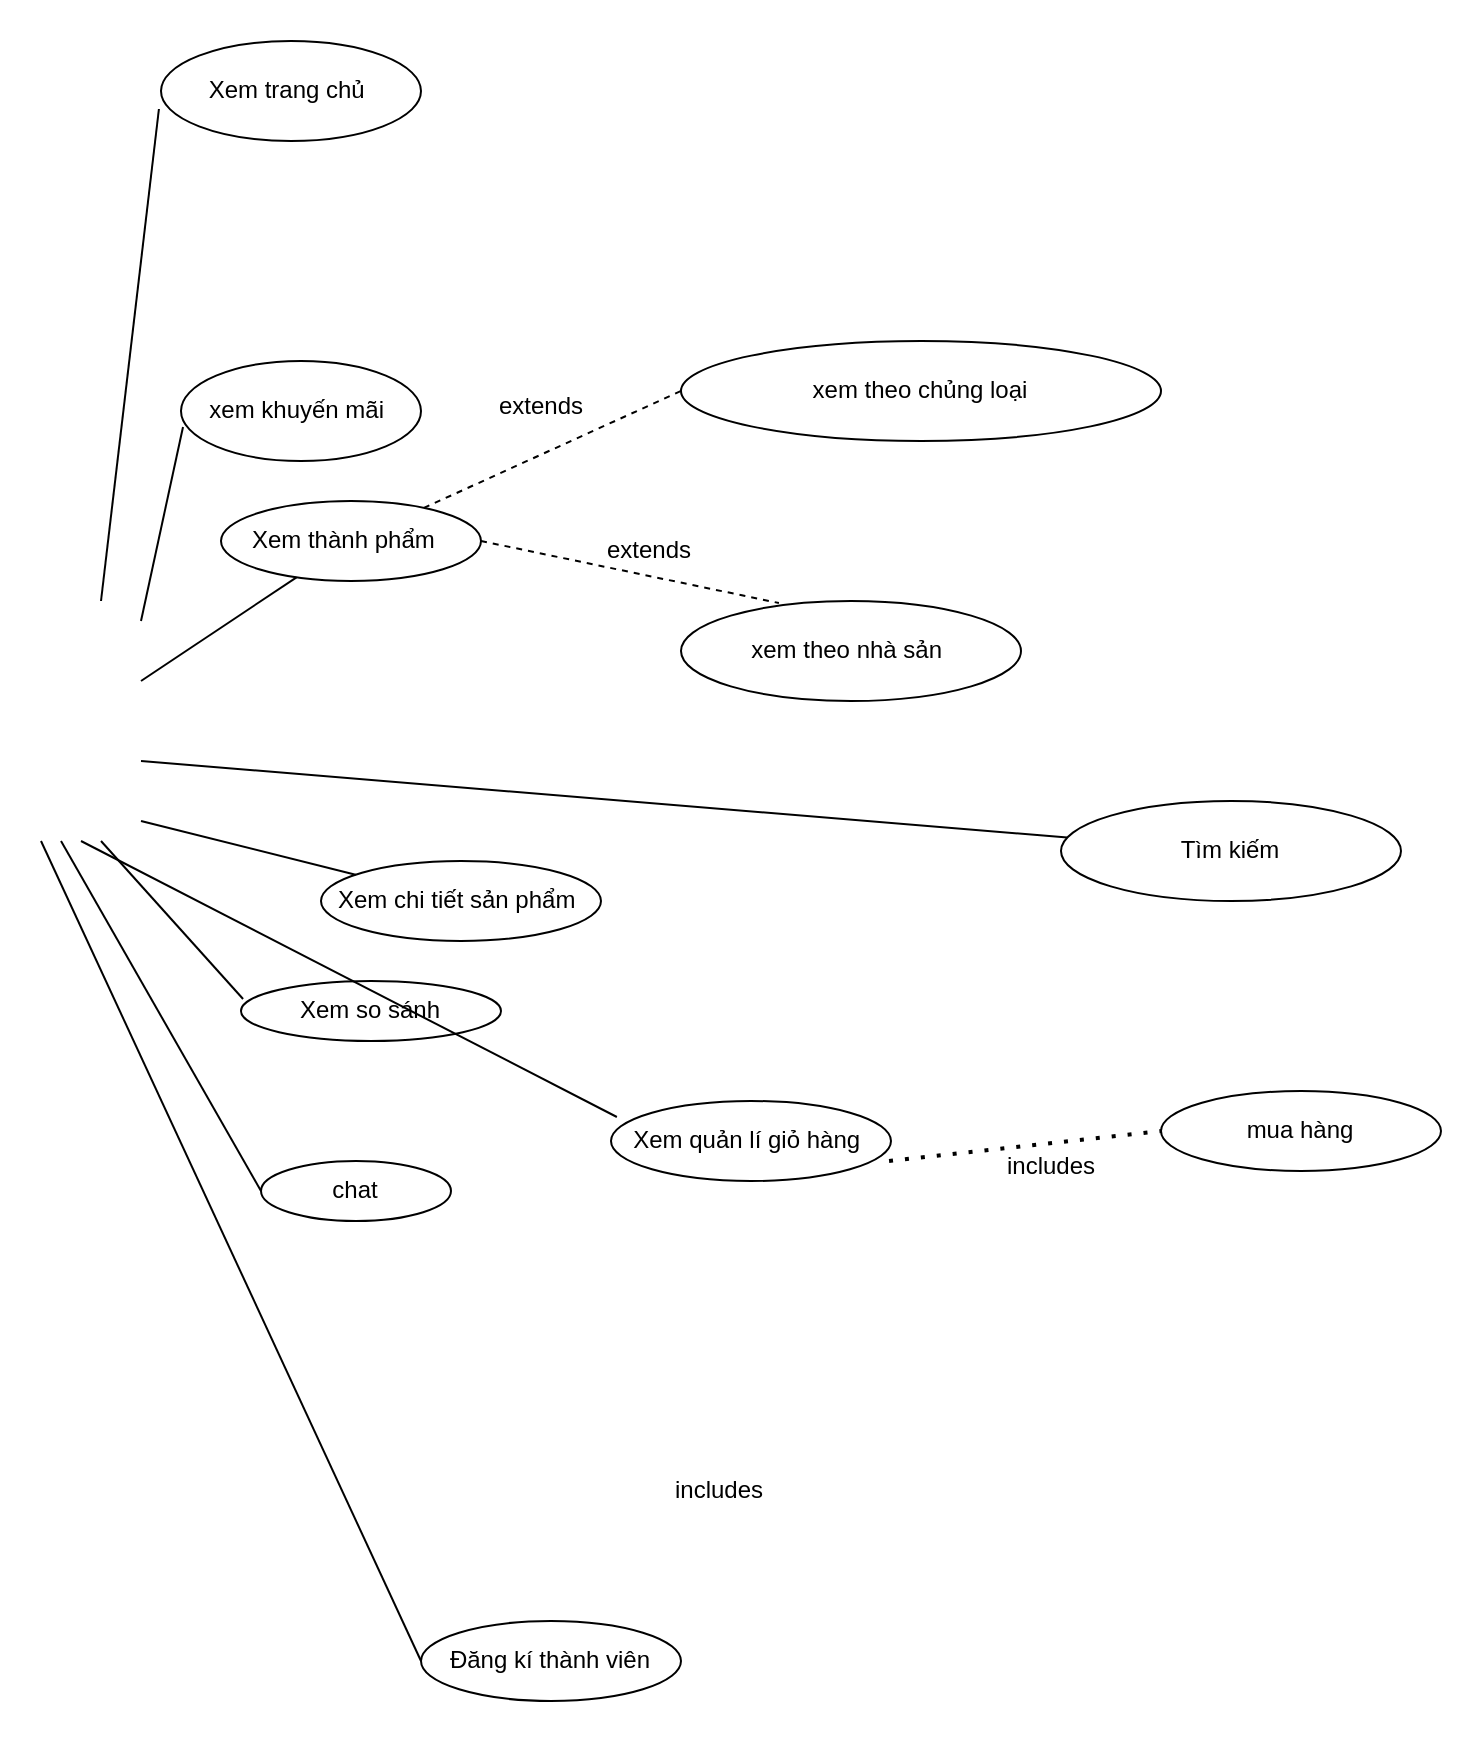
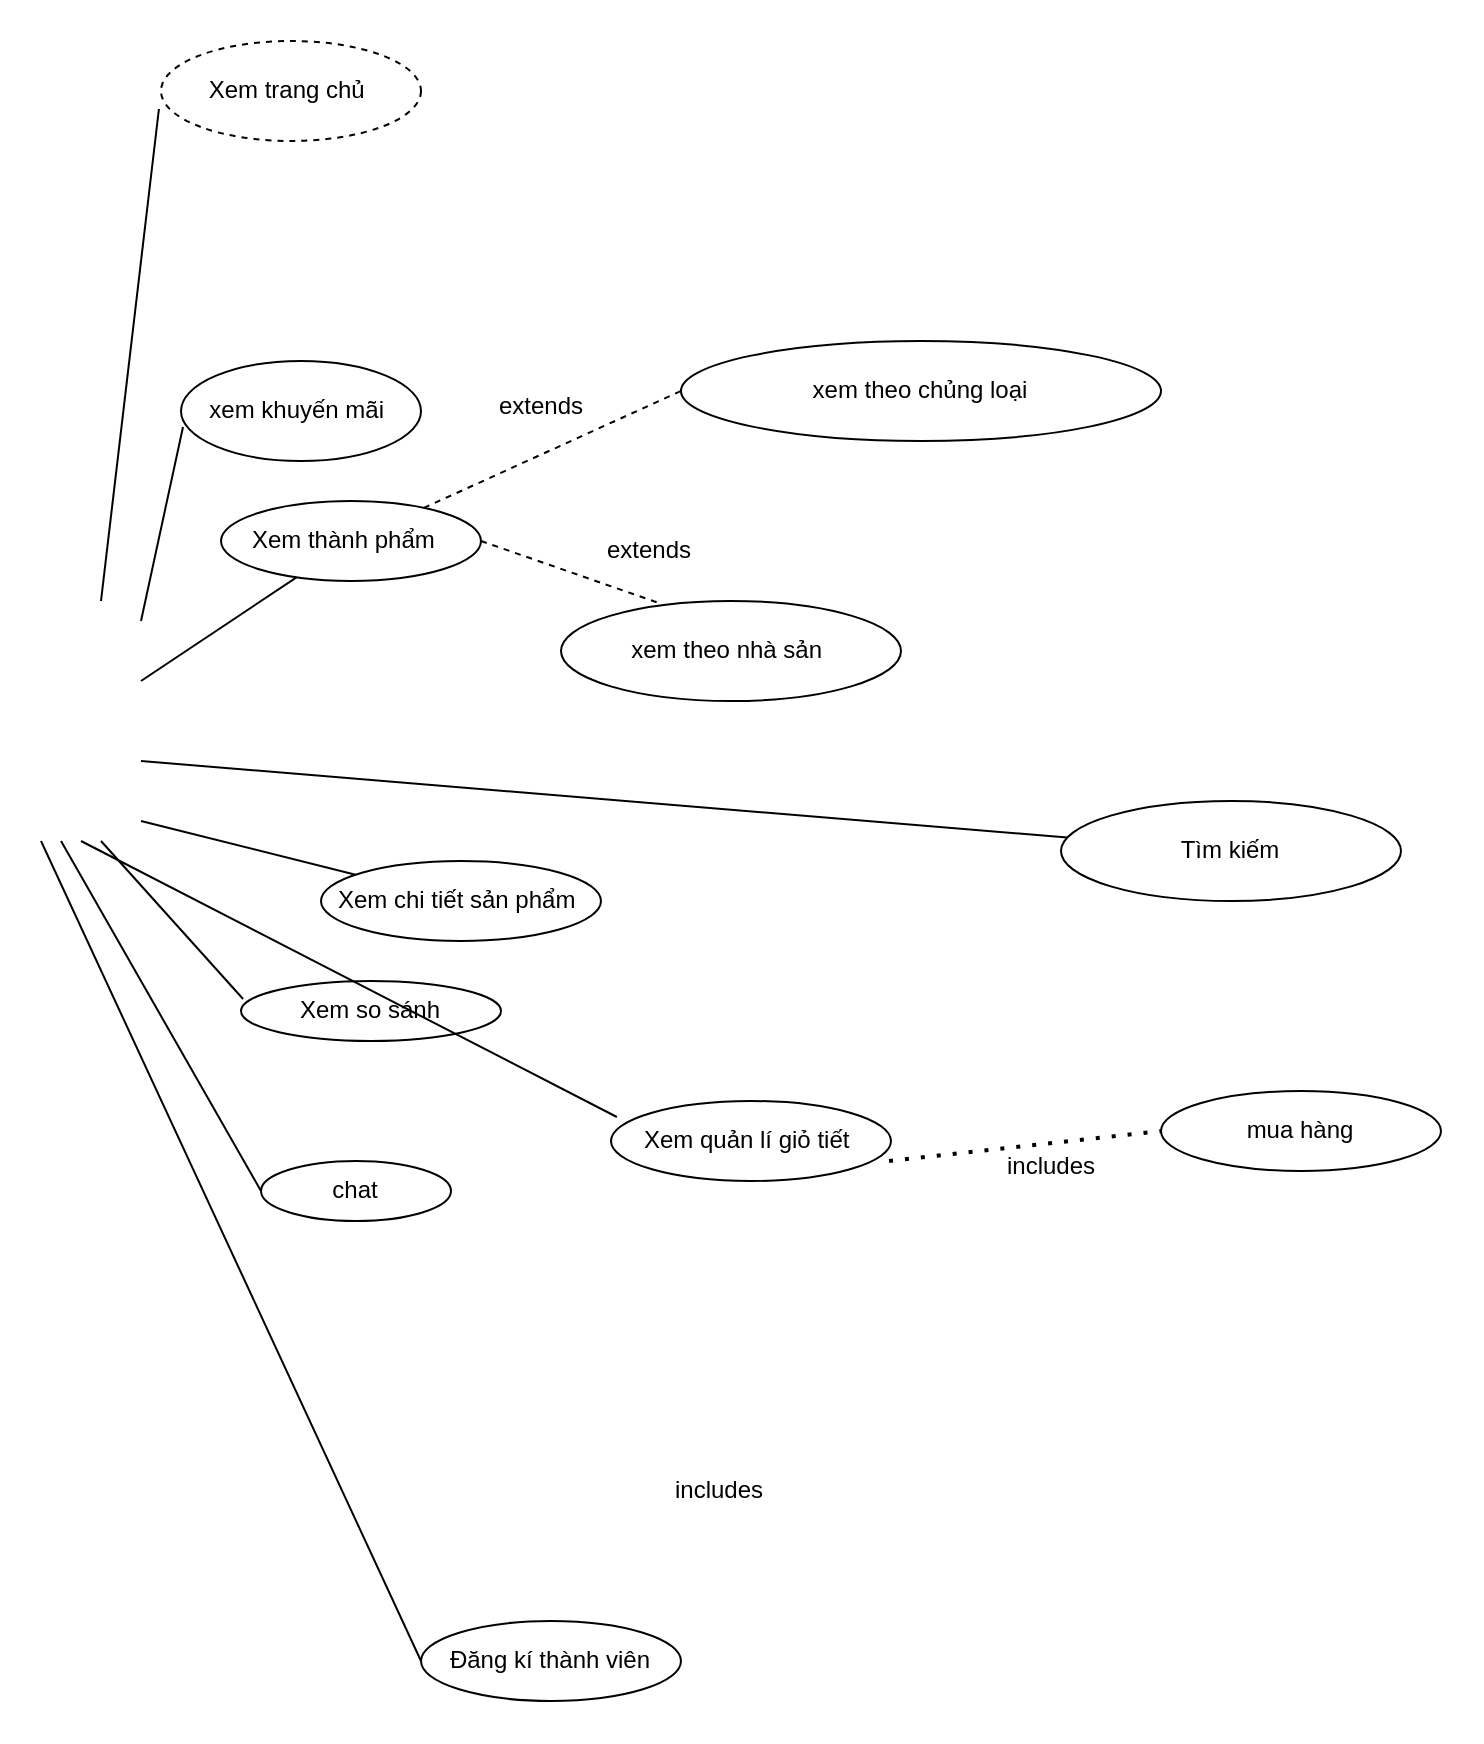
(291, 91) -> (291, 91)
(851, 651) -> (731, 651)
(751, 1141) -> (751, 1141)
